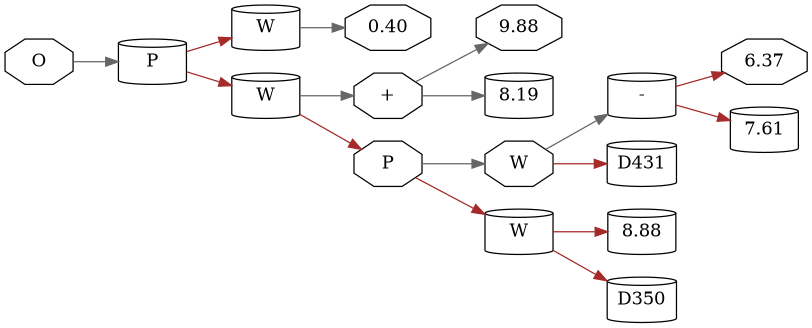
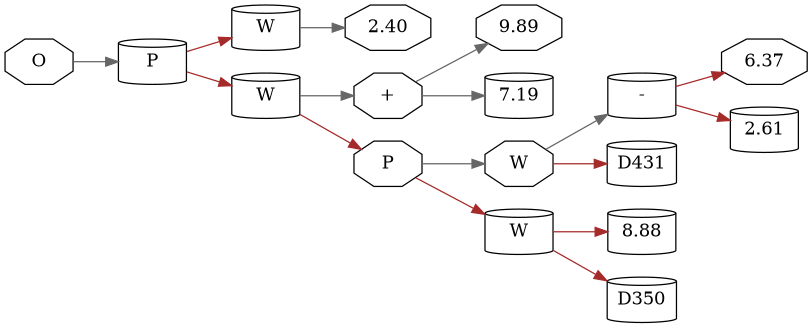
(388, 28) -> (388, 28)
(519, 28) -> (519, 28)
(519, 96) -> (519, 96)
(764, 130) -> (764, 130)
